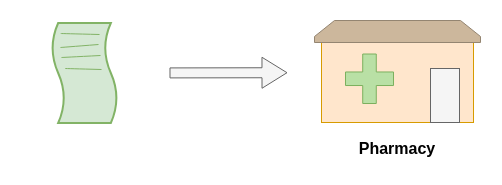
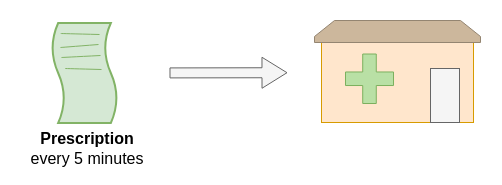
none -> (88, 149)
(398, 149) -> none
